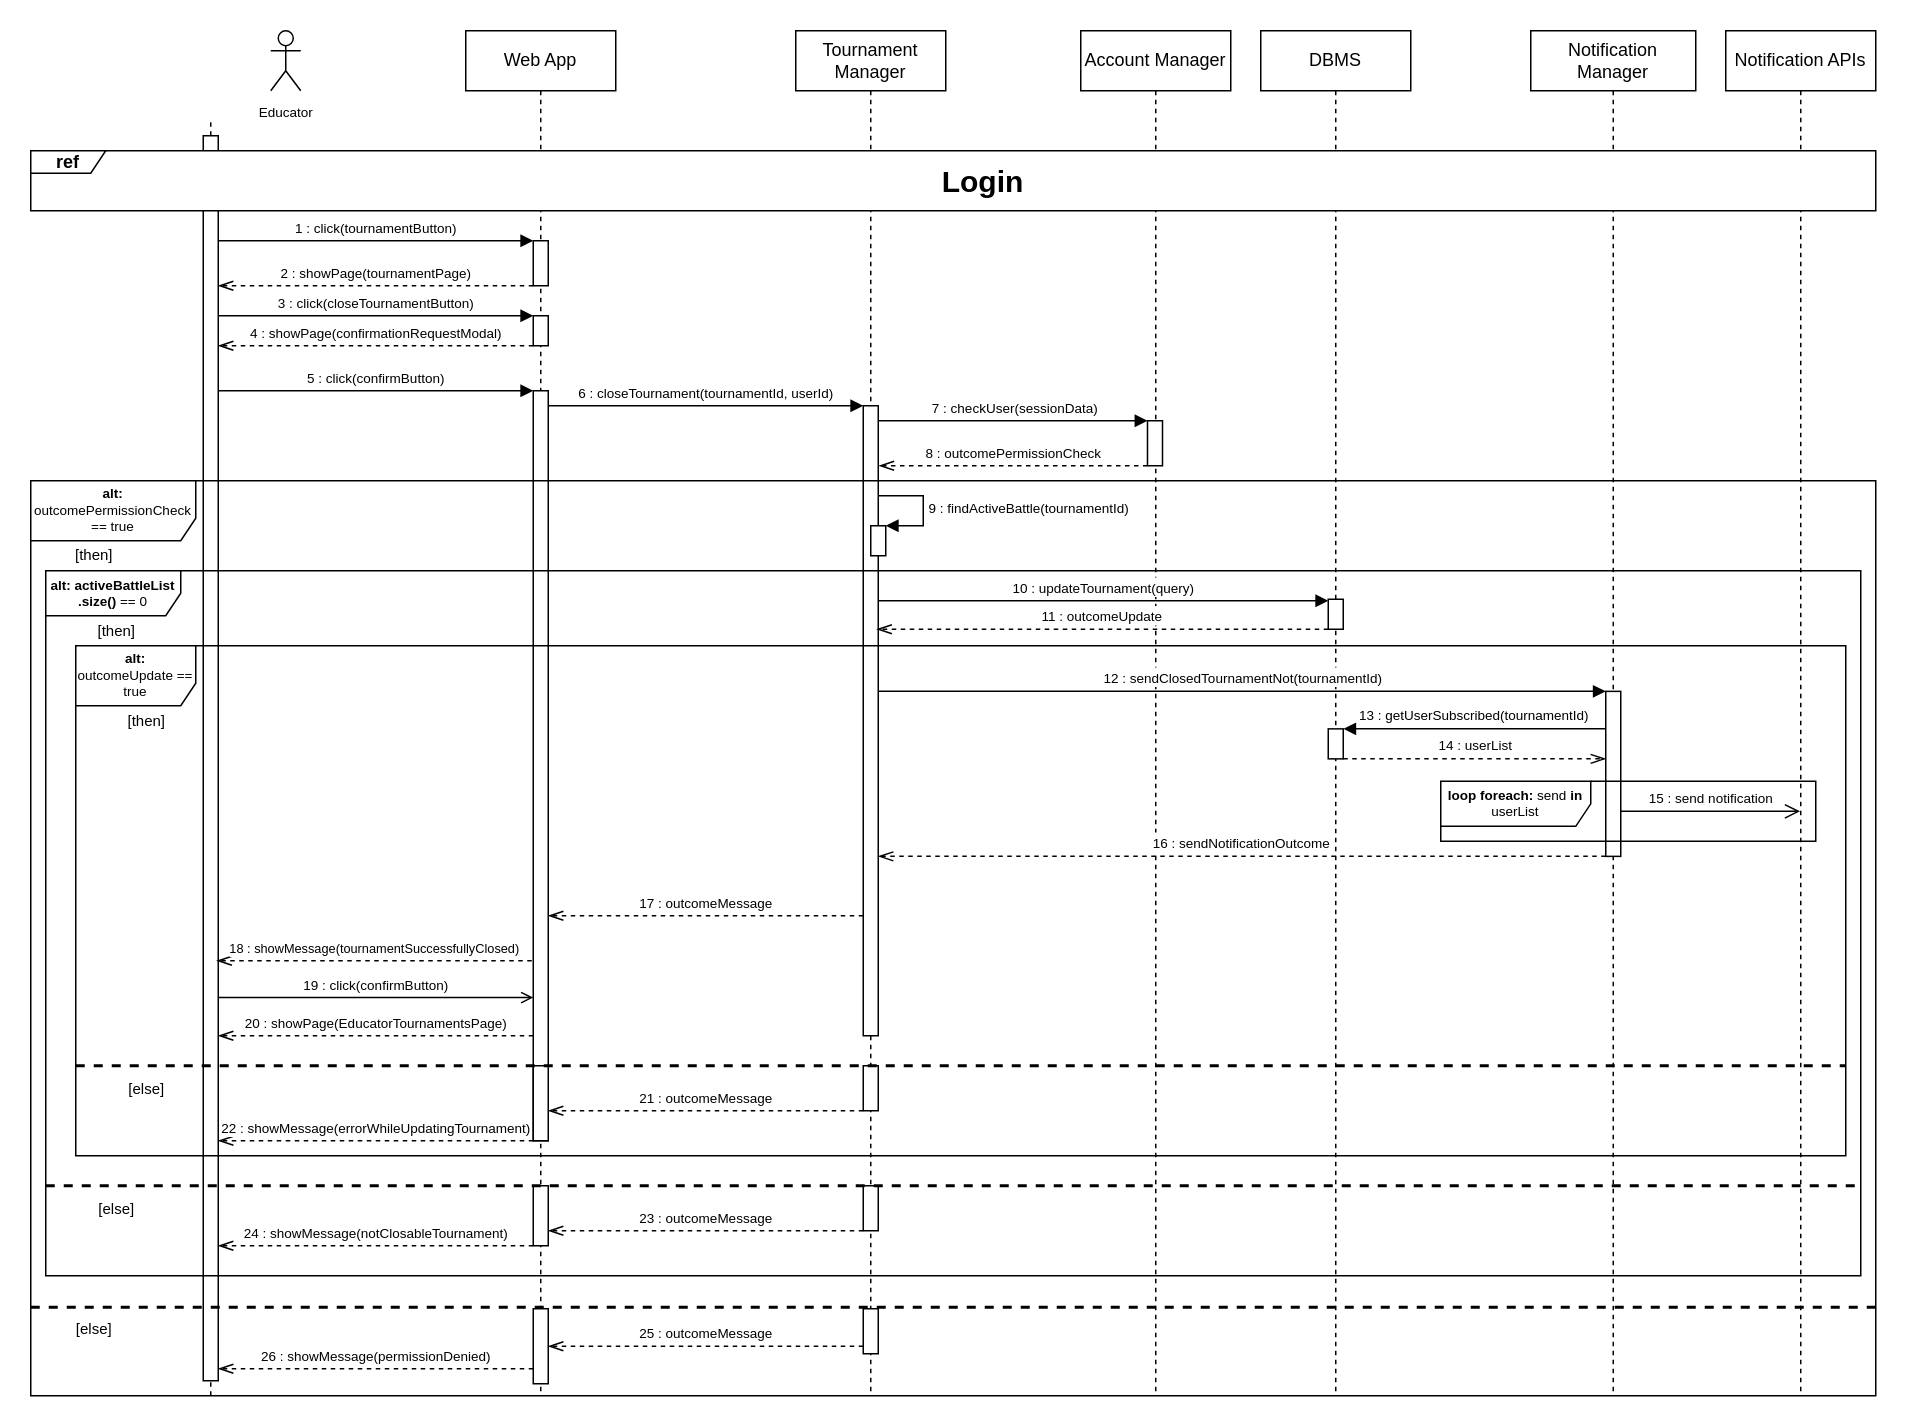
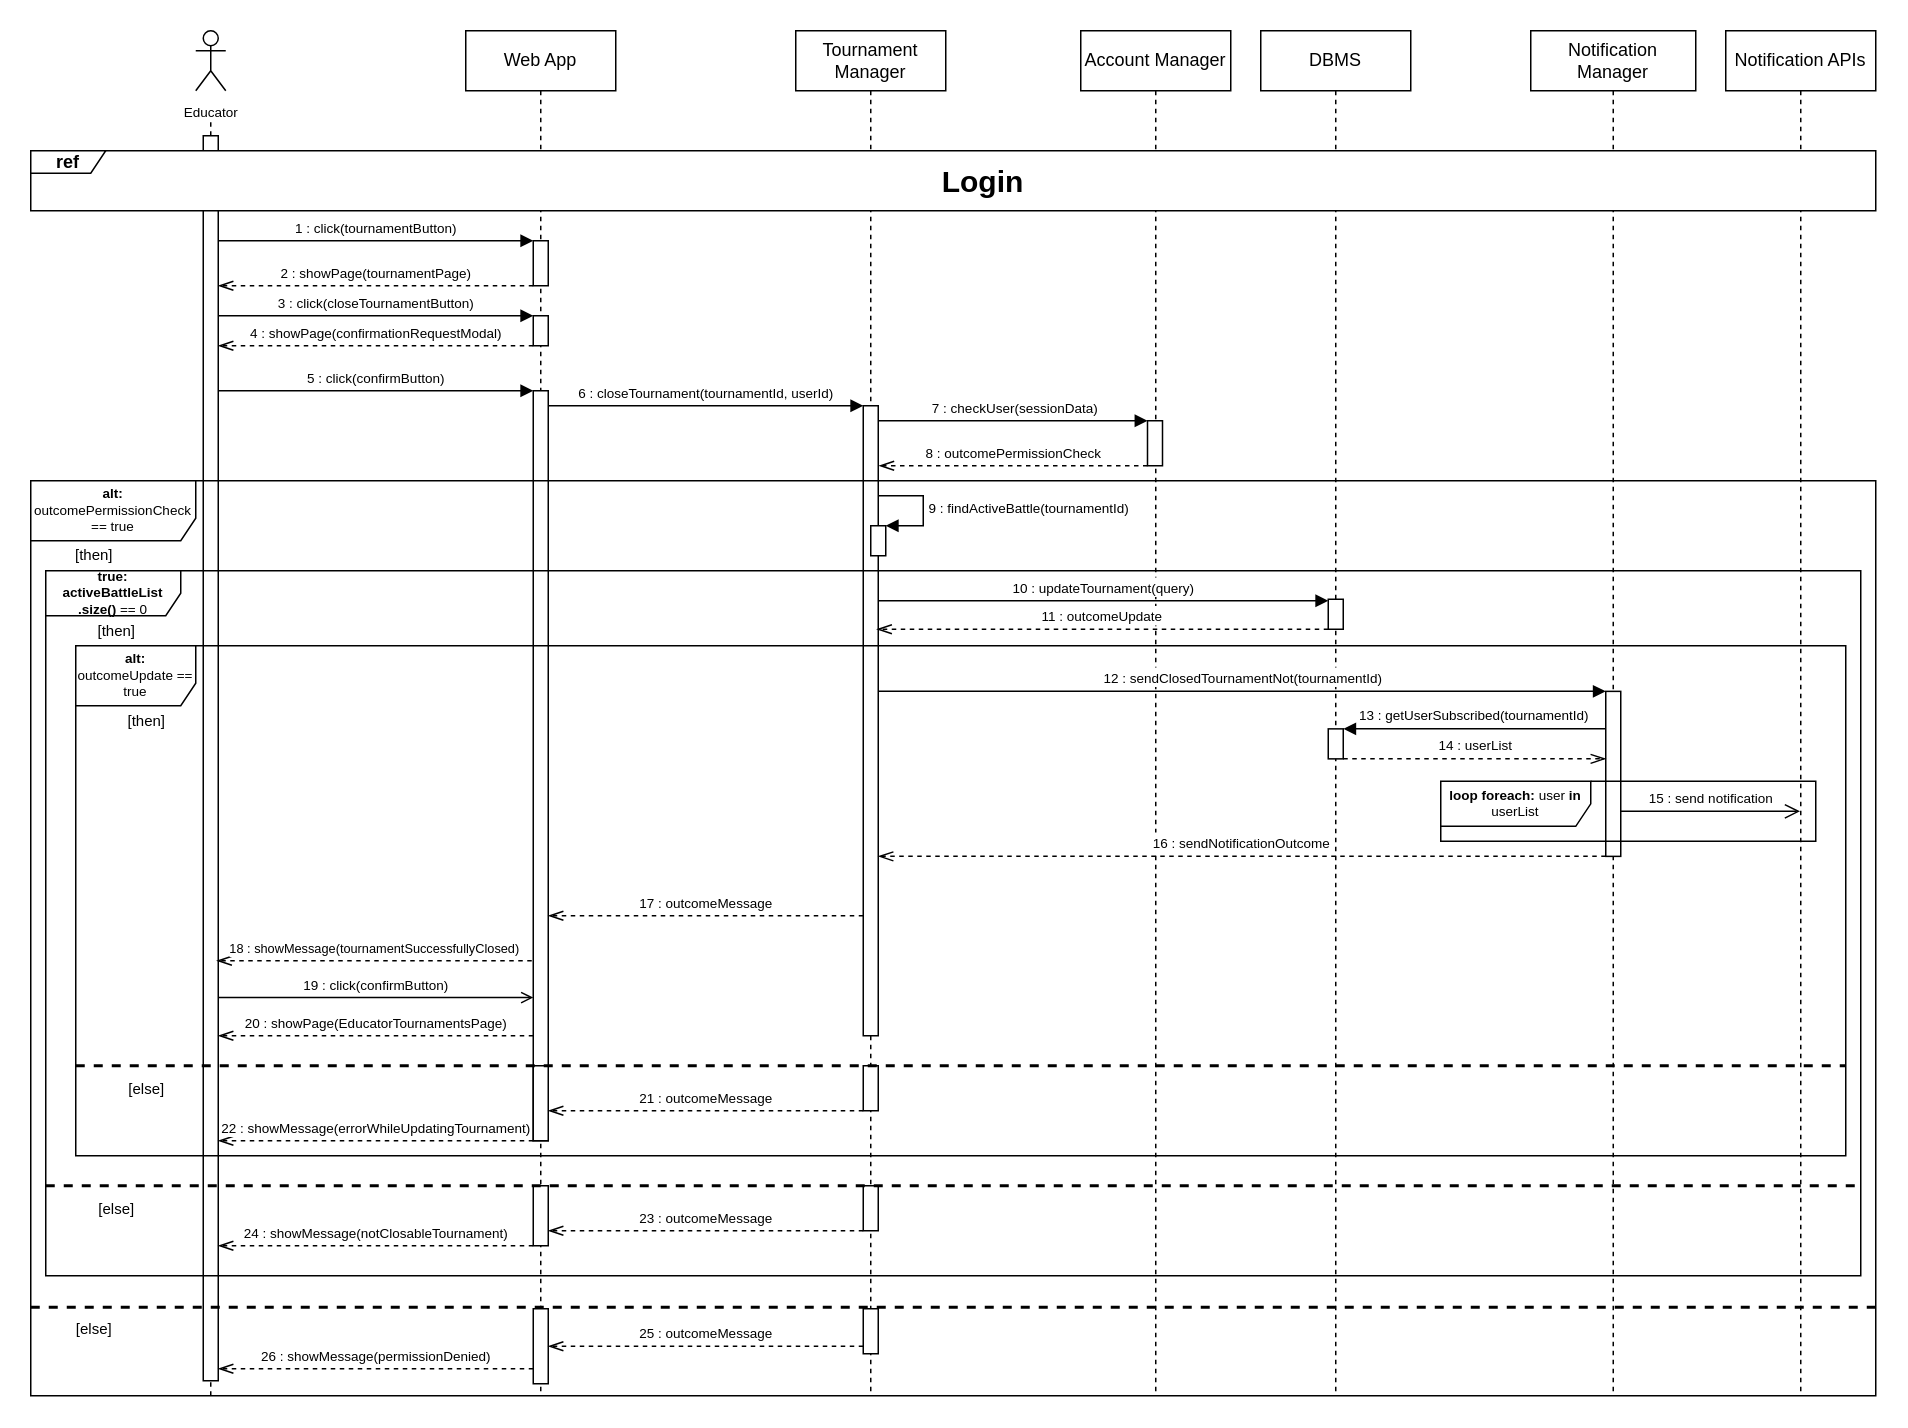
(286, 61) -> (211, 61)
(113, 593) -> (113, 593)
(1516, 803) -> (1516, 803)
